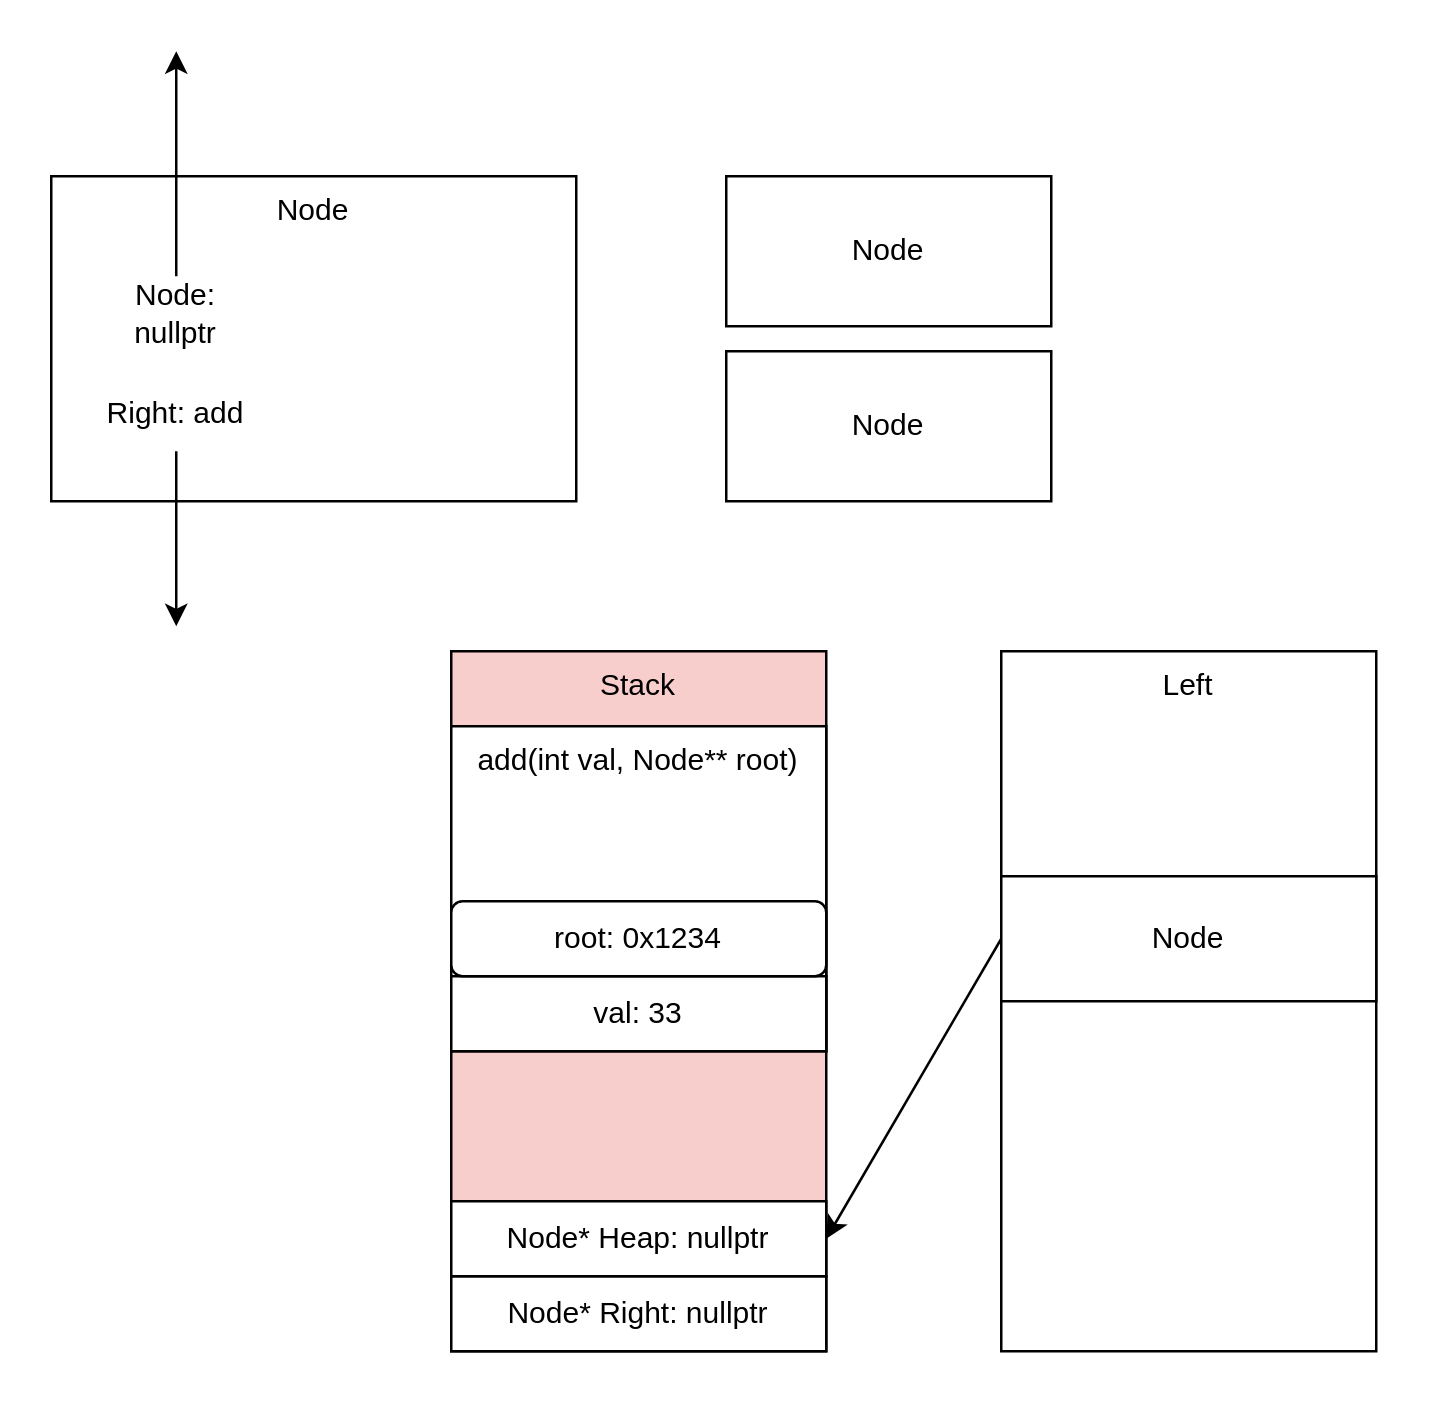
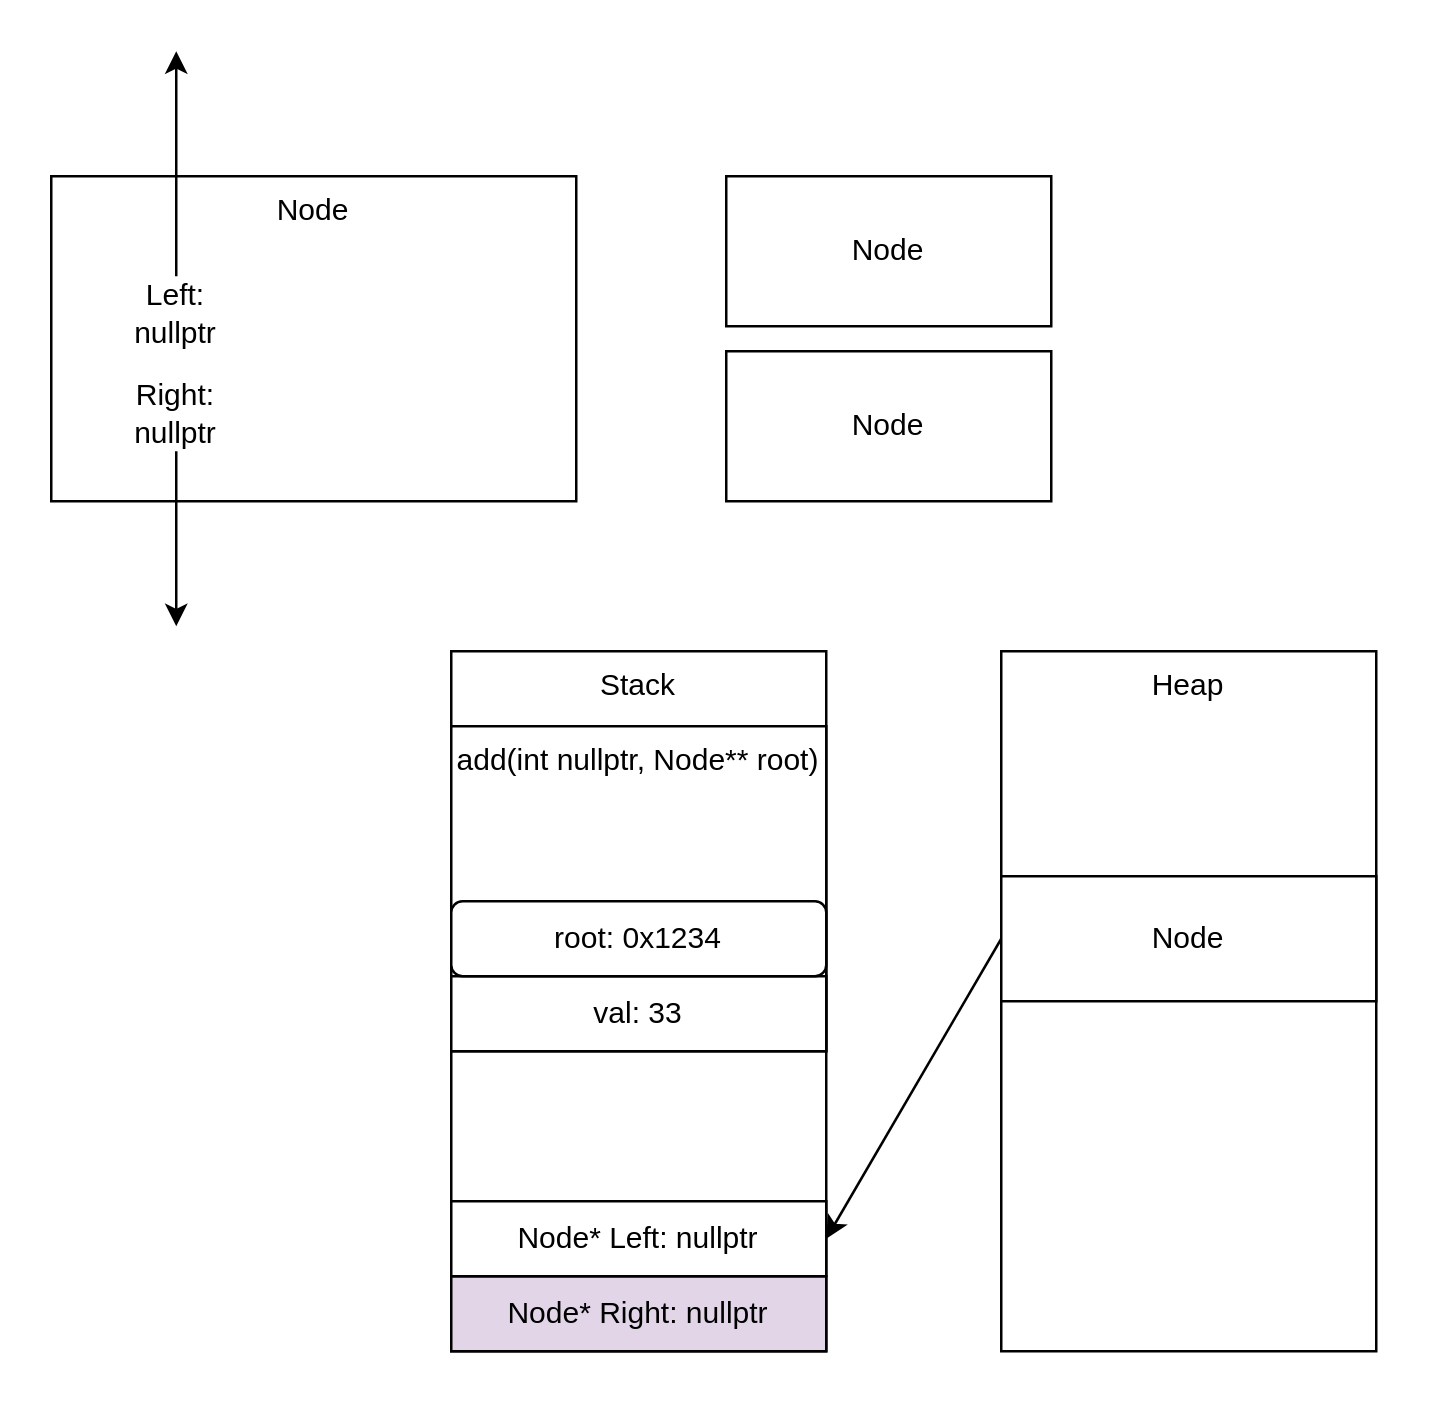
(176, 314) -> (176, 314)
(176, 414) -> (176, 414)
(639, 687) -> (639, 687)
(1189, 687) -> (1189, 687)
(639, 780) -> (639, 780)
(639, 1239) -> (639, 1239)
(639, 1314) -> (639, 1314)
